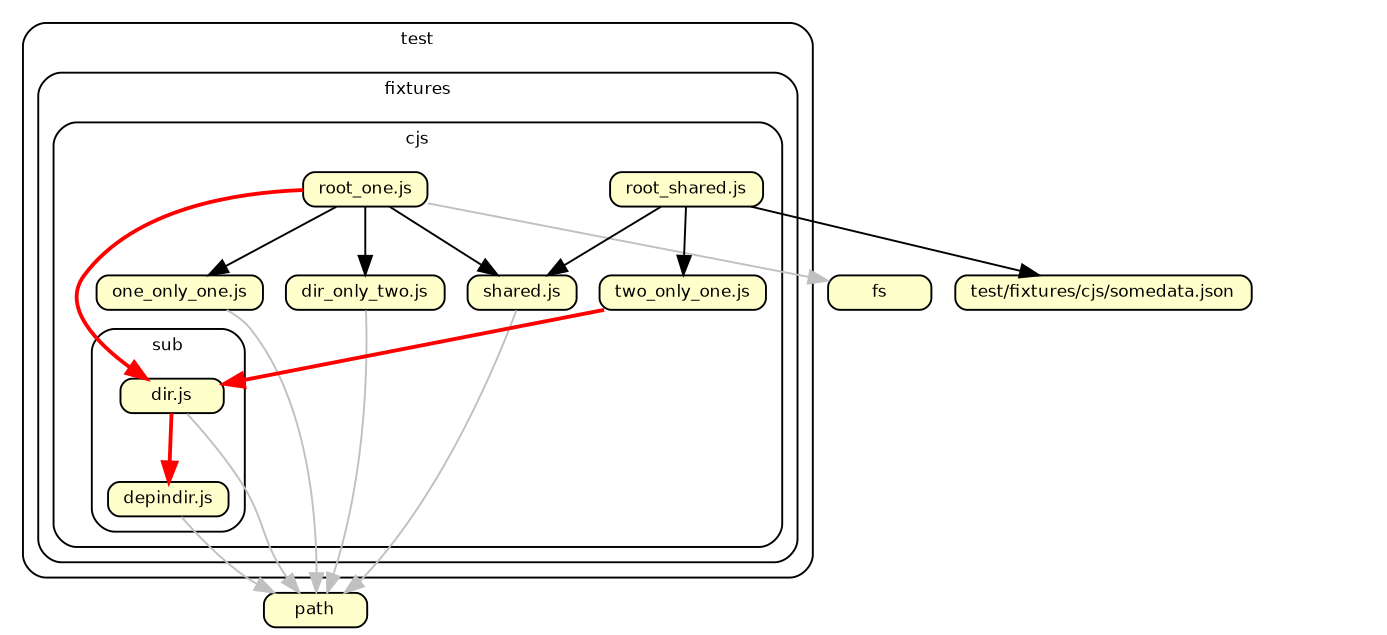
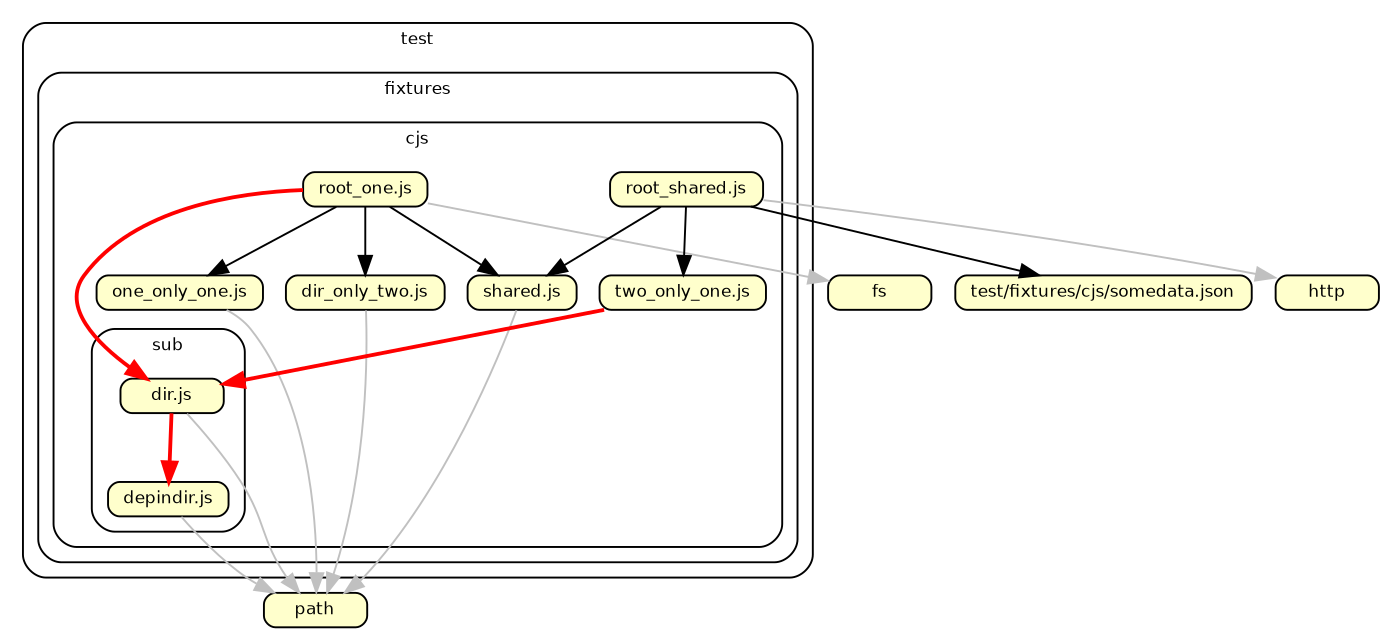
none -> (1327, 293)
